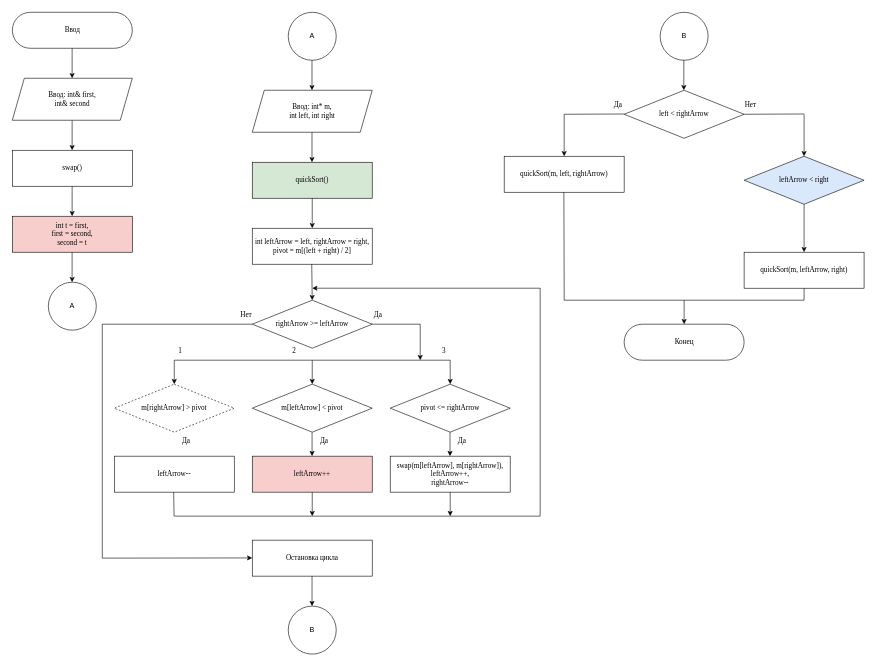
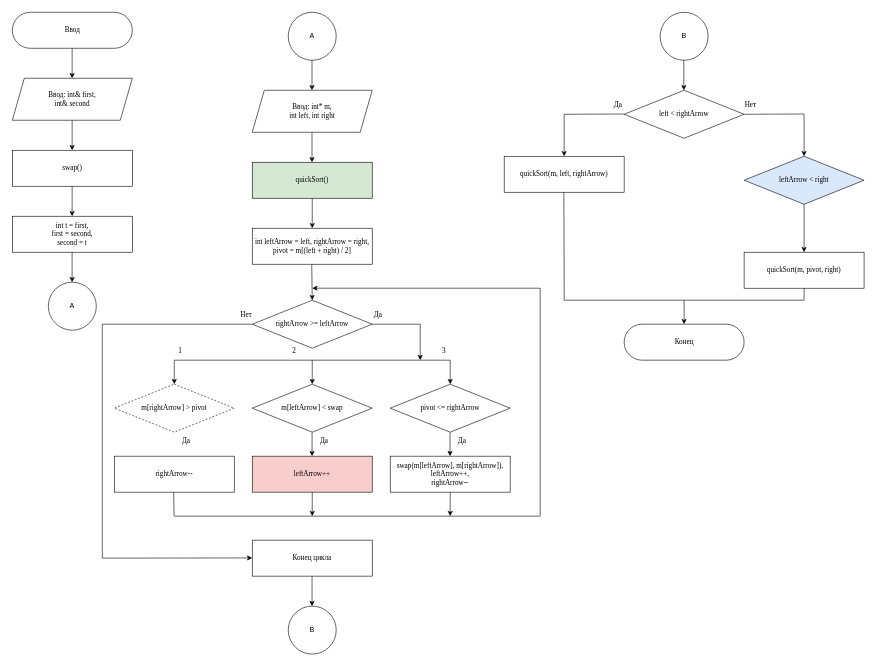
(72, 234) -> (72, 234)
(804, 270) -> (804, 270)
(312, 408) -> (312, 408)
(174, 474) -> (174, 474)
(312, 558) -> (312, 558)
